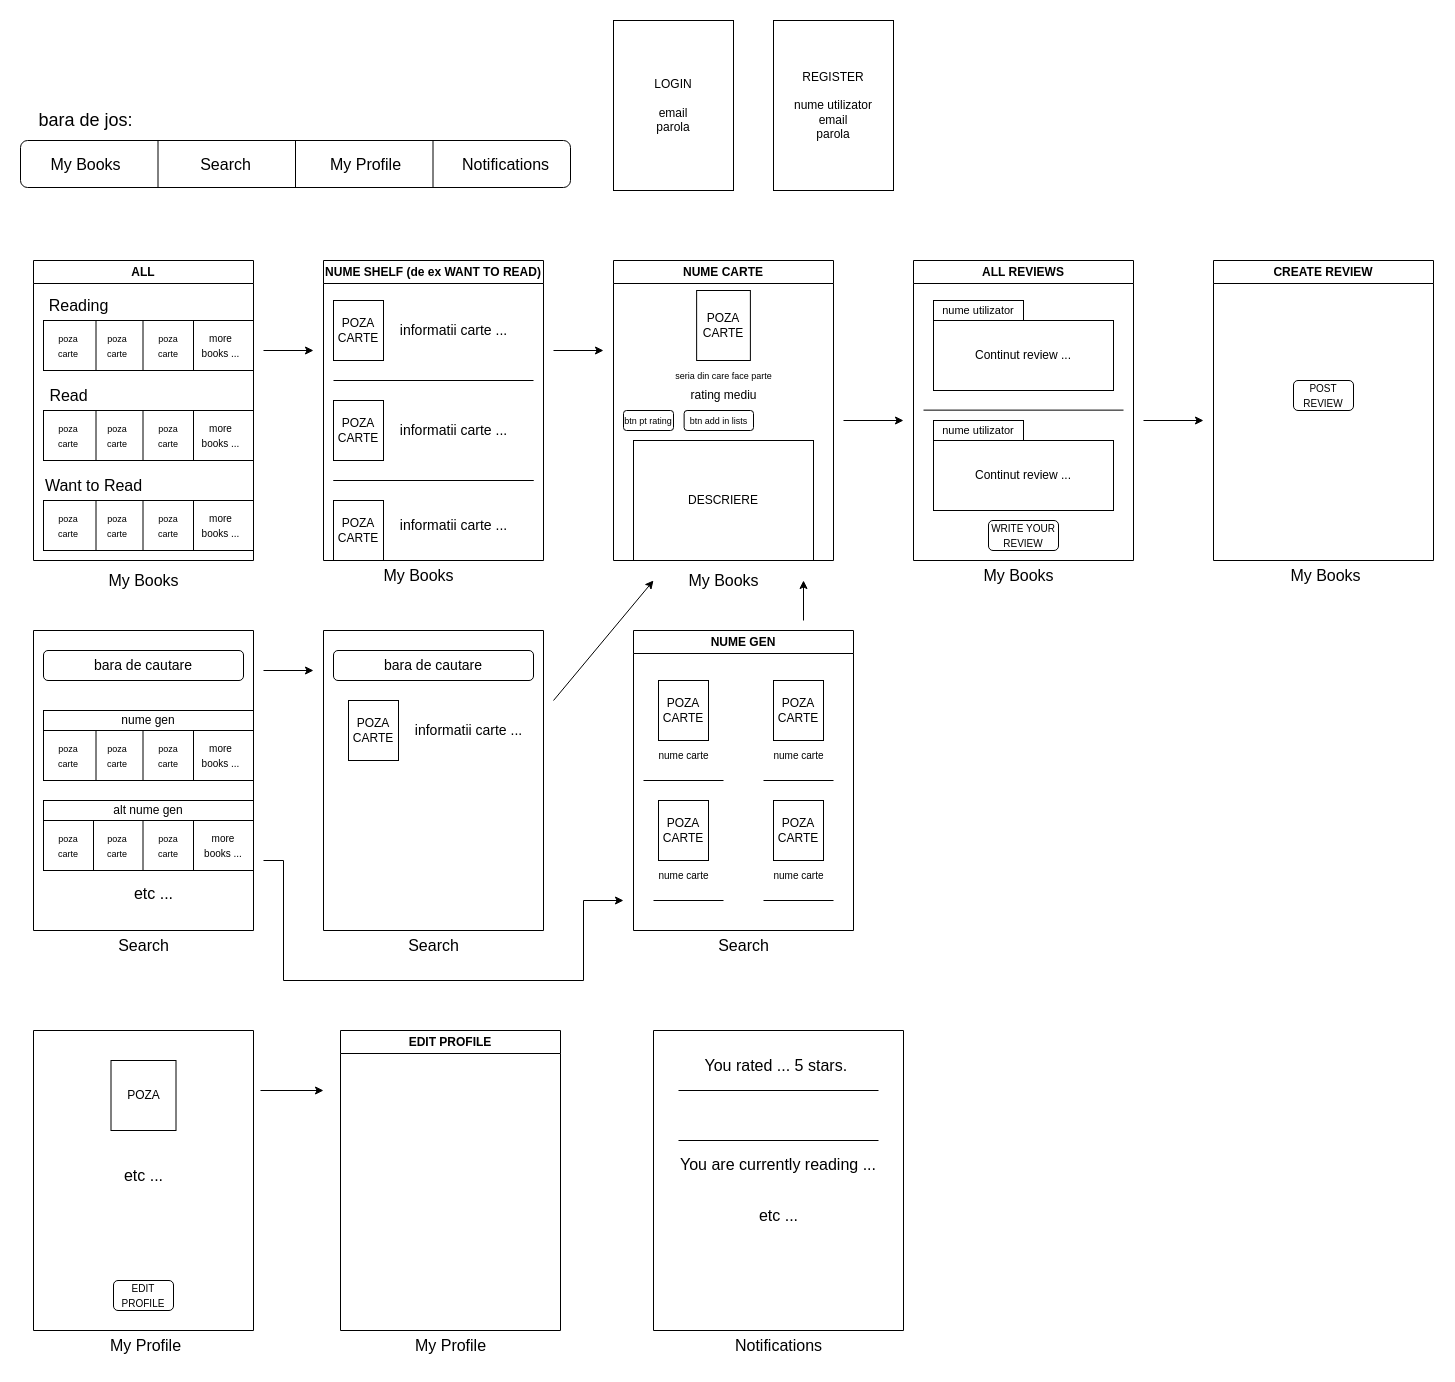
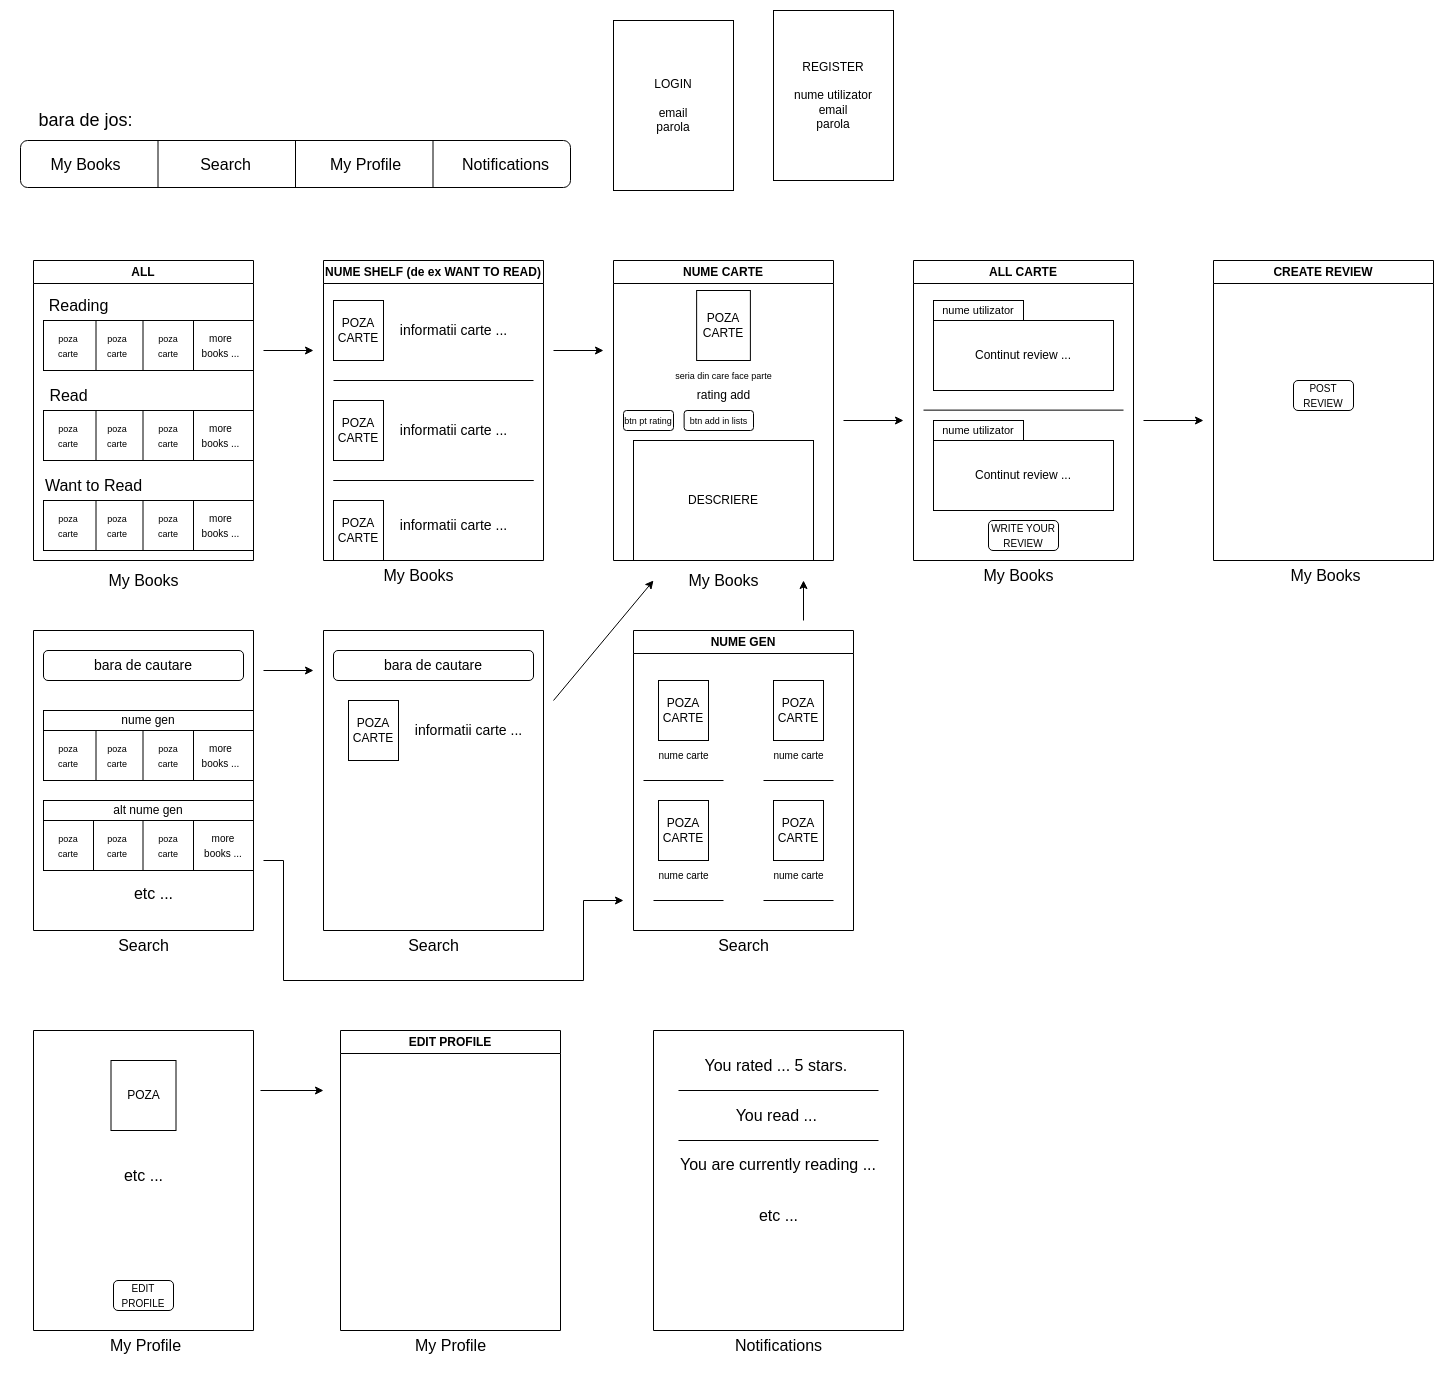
(834, 106) -> (834, 96)
(1024, 273) -> (1024, 273)
(724, 396) -> (724, 396)
none -> (779, 1116)
